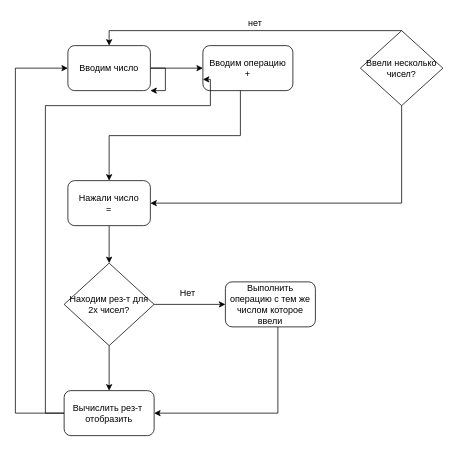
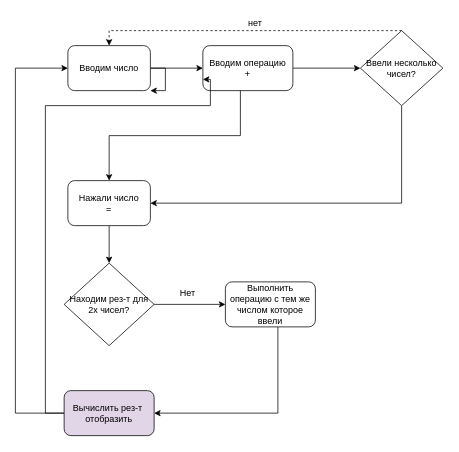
(250, 30) -> (250, 30)
none -> (354, 68)
(109, 384) -> none
(109, 413) -> (109, 413)
